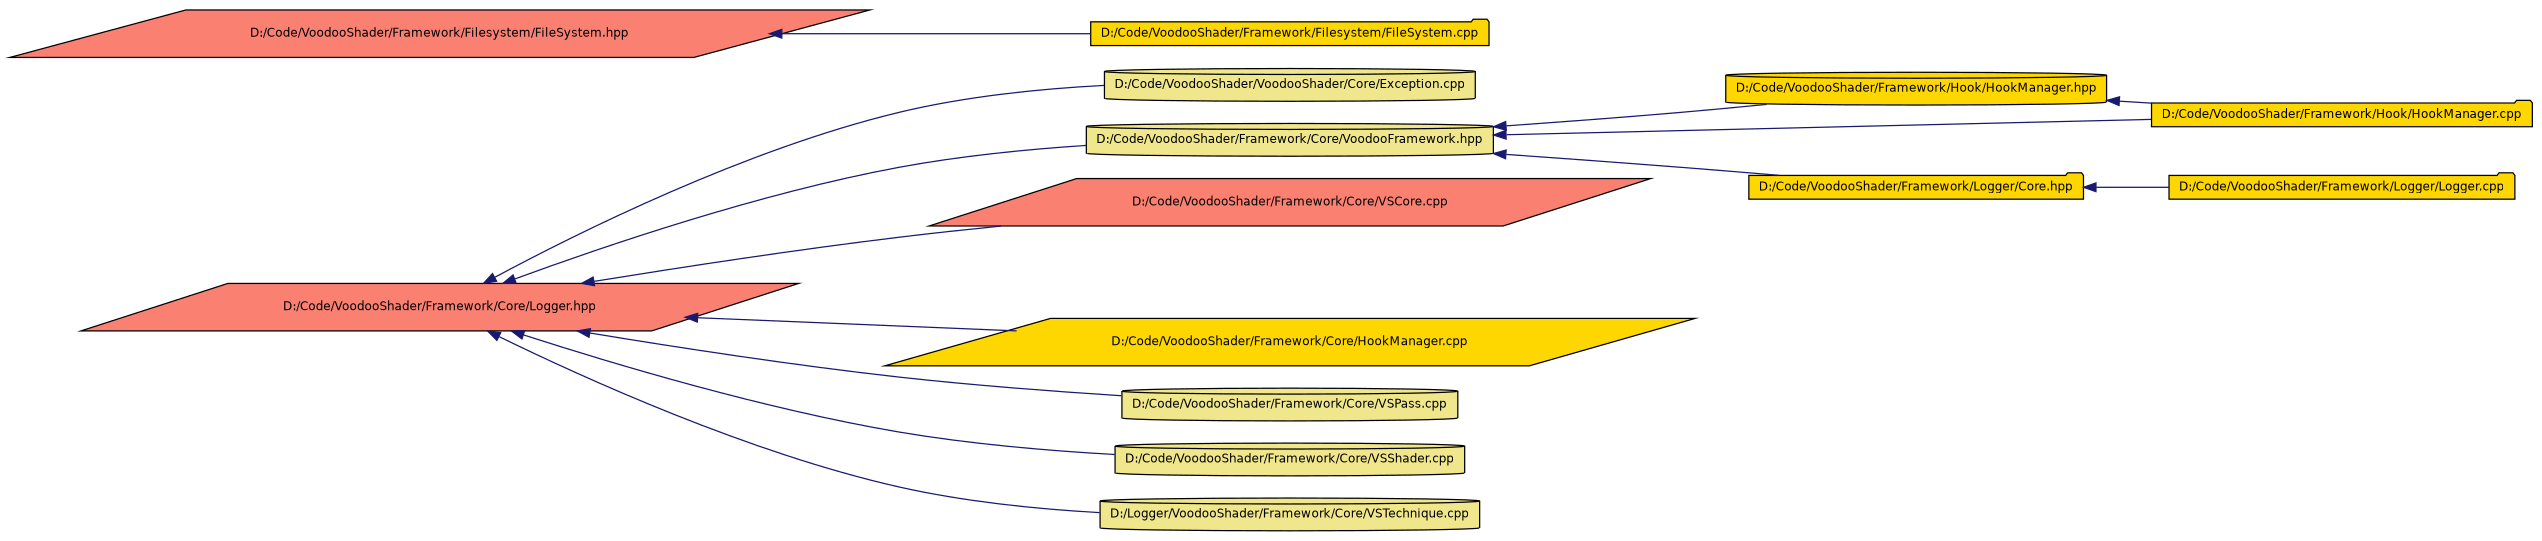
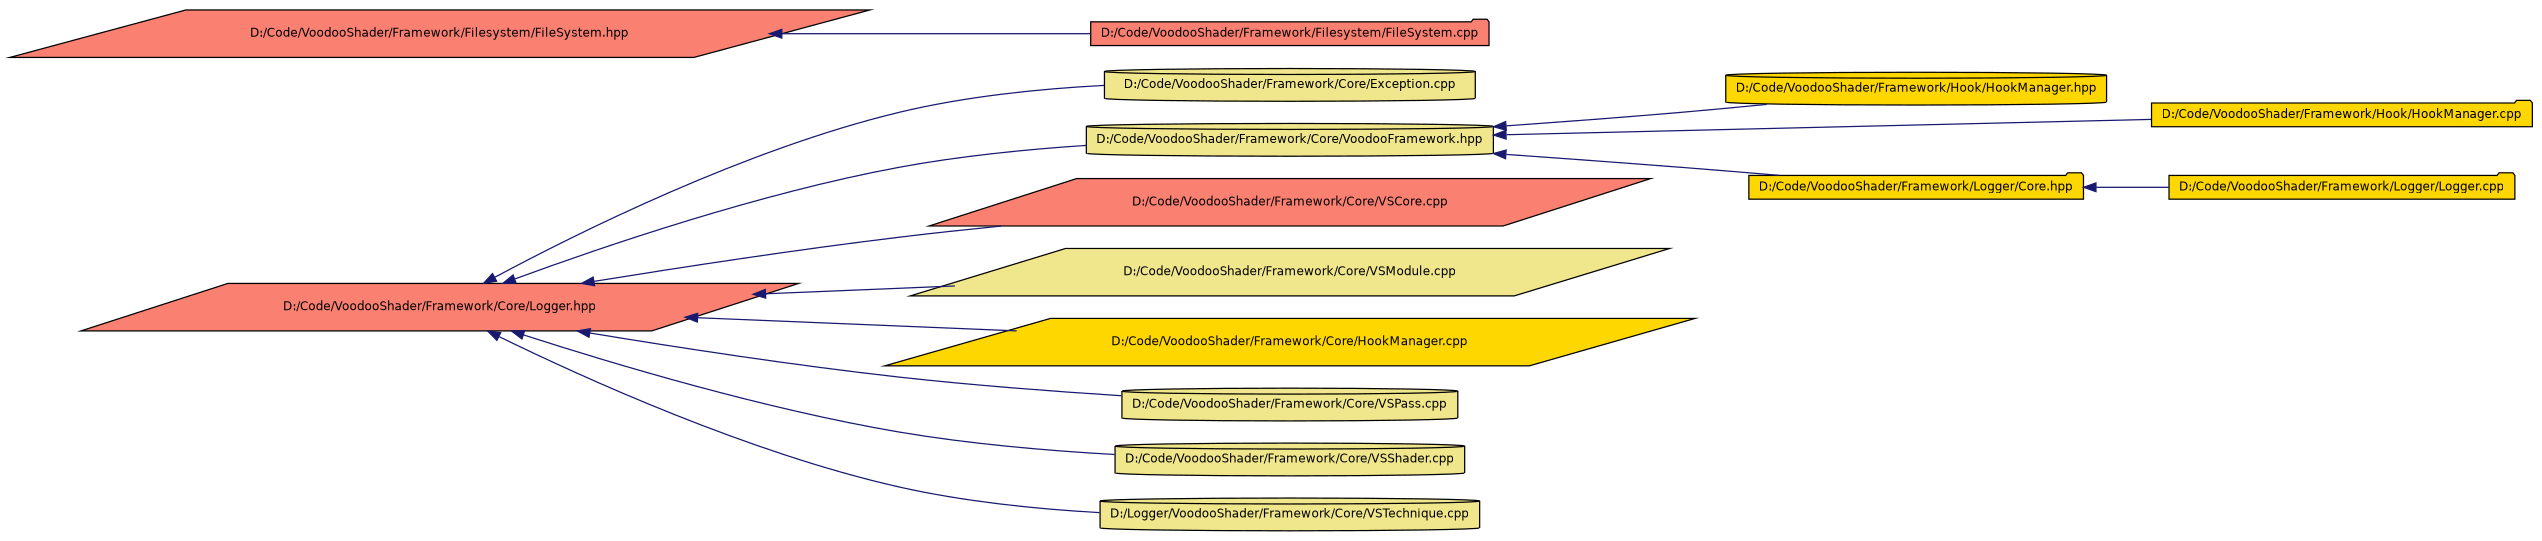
(1290, 34) -> (1290, 34)
(1290, 85) -> (1290, 85)
(2135, 102) -> none
none -> (1290, 272)
